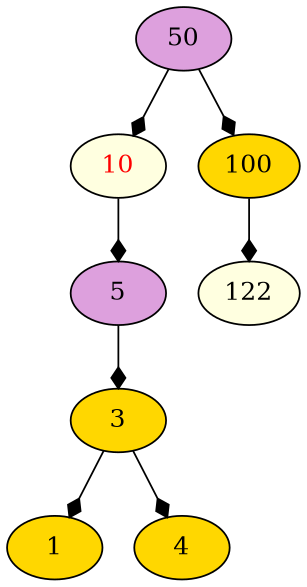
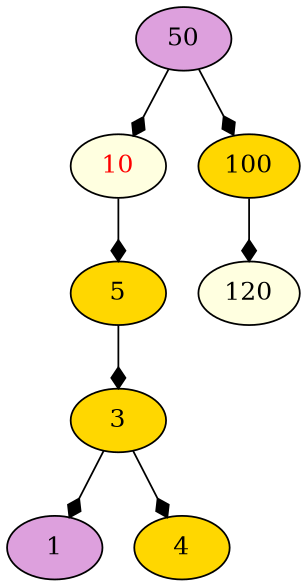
(118, 293) -> (118, 293)
(249, 293) -> (249, 293)
(55, 548) -> (55, 548)
